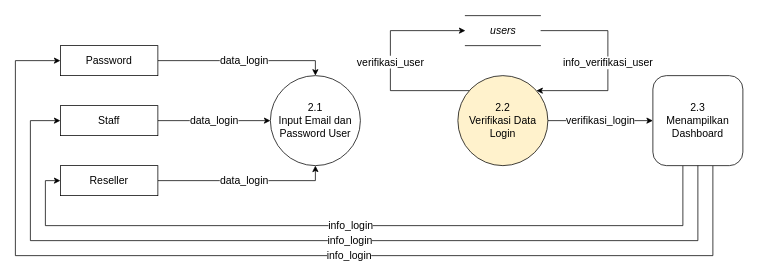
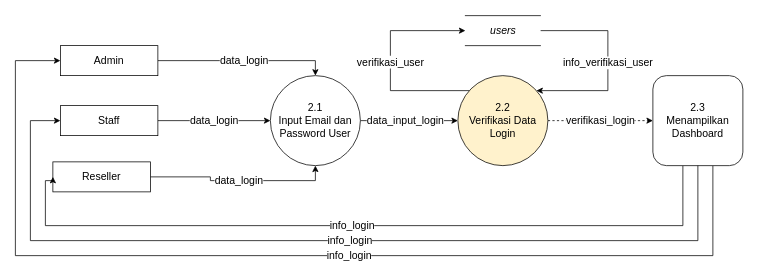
(109, 60) -> (109, 60)
none -> (407, 120)
(557, 120) -> (557, 120)
(109, 180) -> (102, 177)
